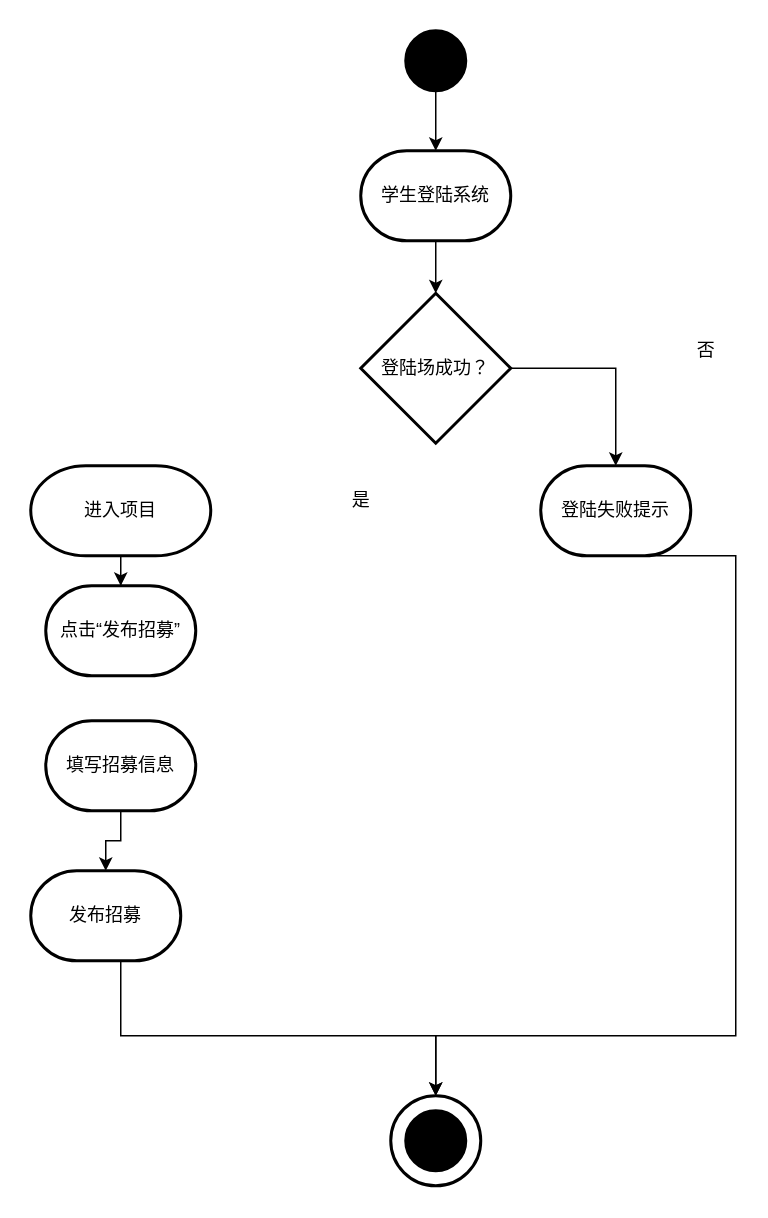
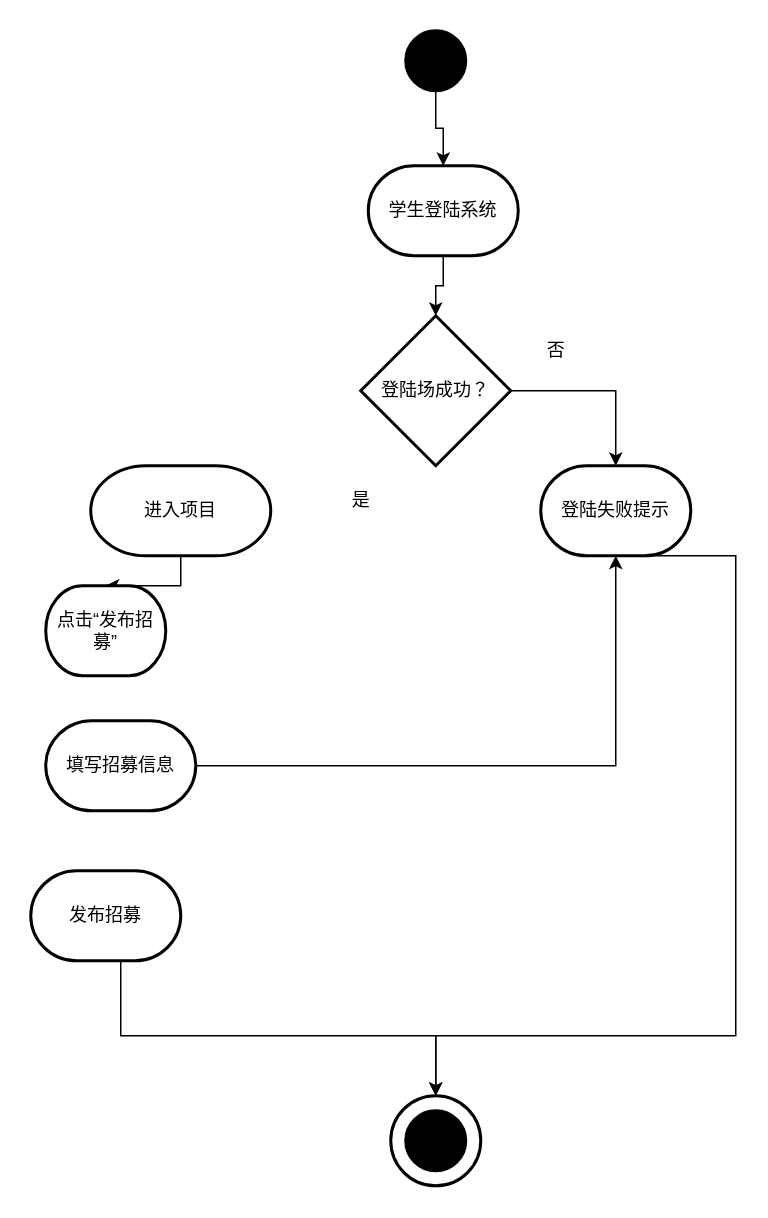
(436, 196) -> (443, 211)
(706, 350) -> (556, 350)
(436, 368) -> (436, 391)
(121, 511) -> (181, 511)
(121, 631) -> (106, 631)
(119, 841) -> (506, 766)
